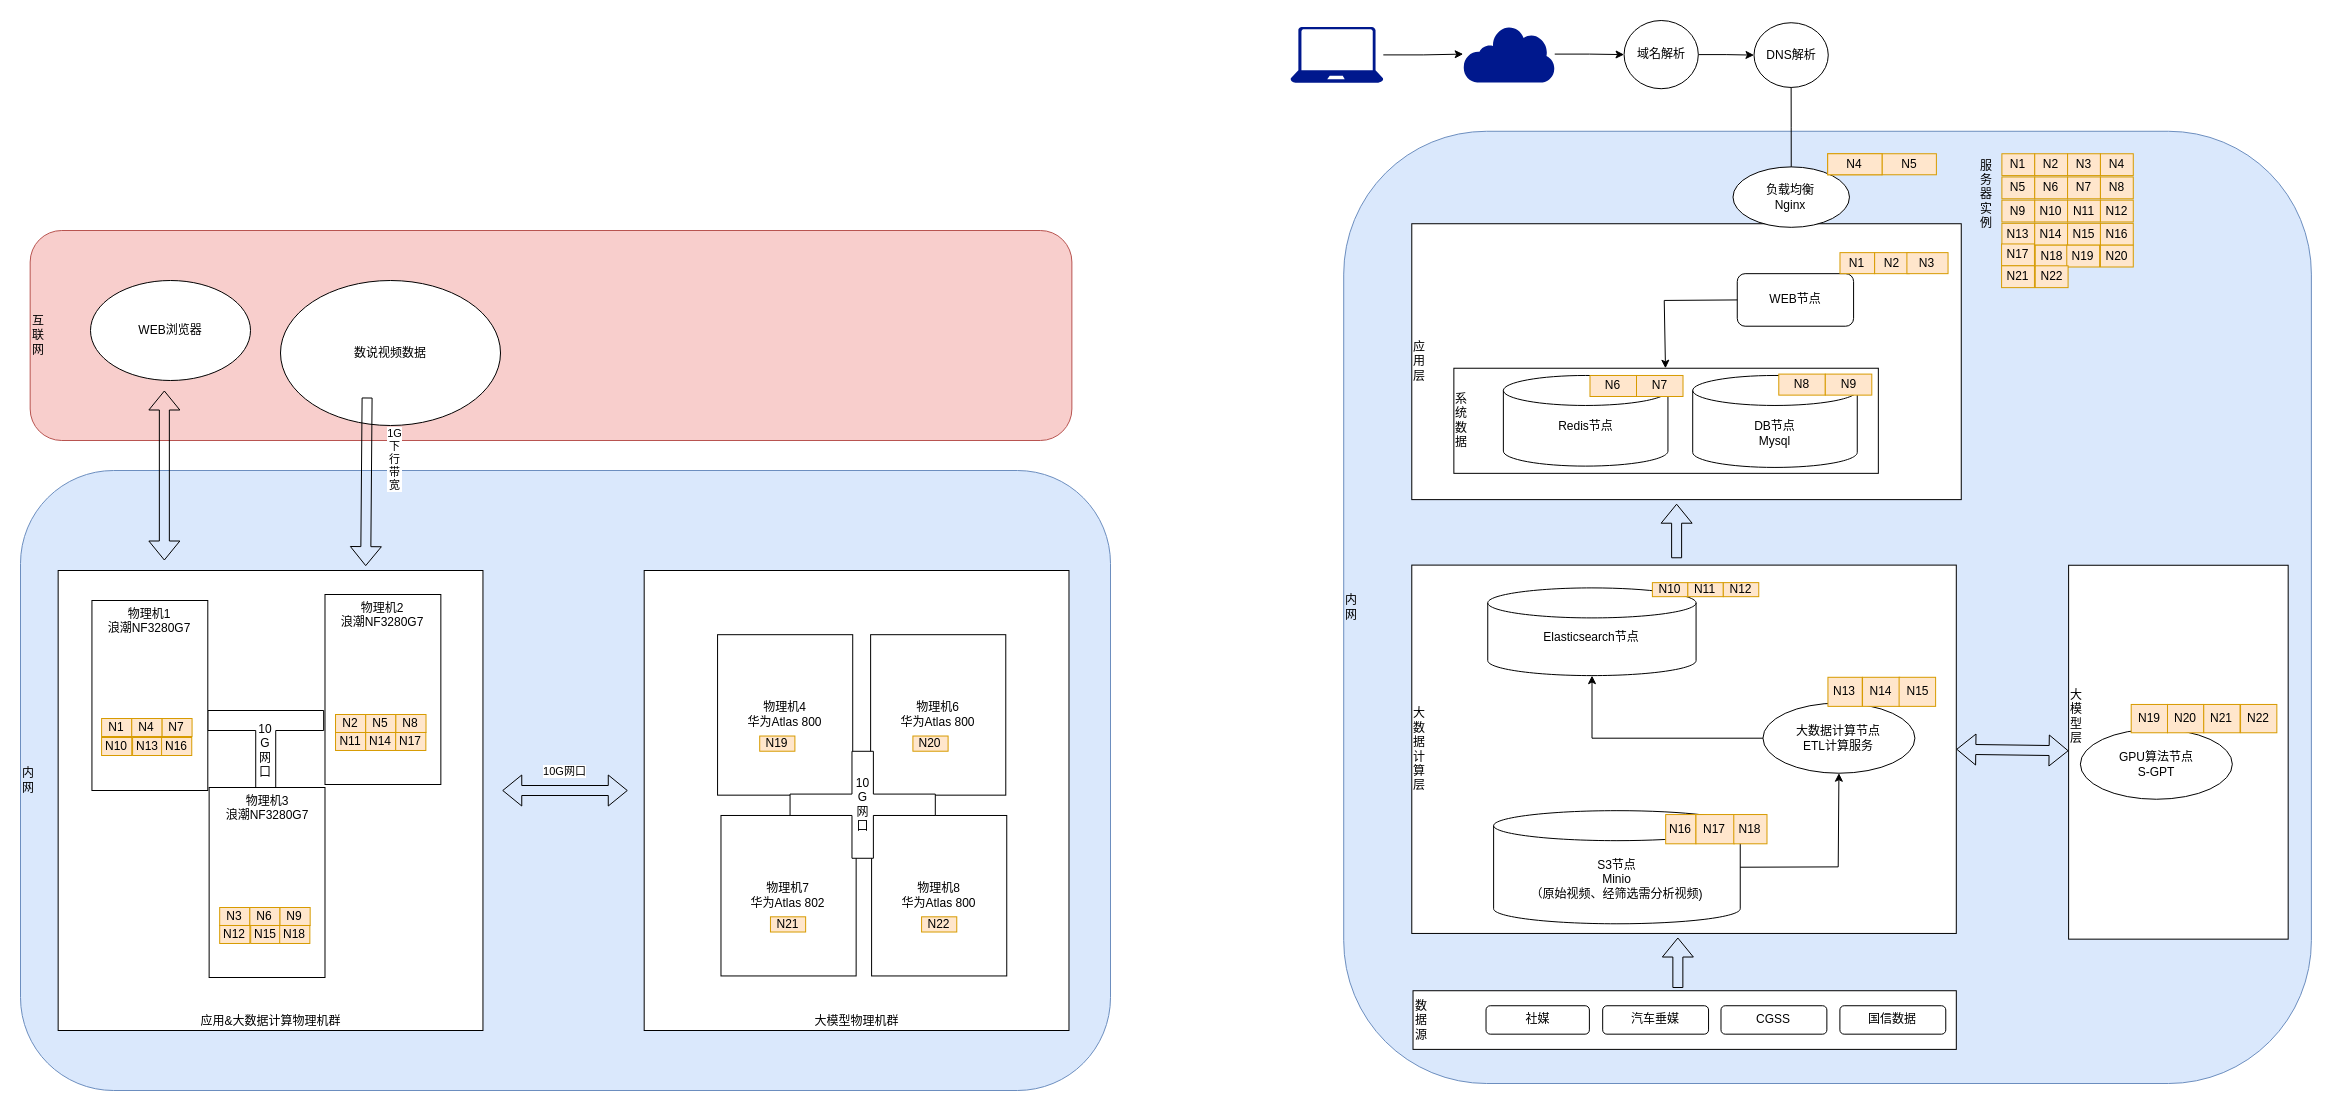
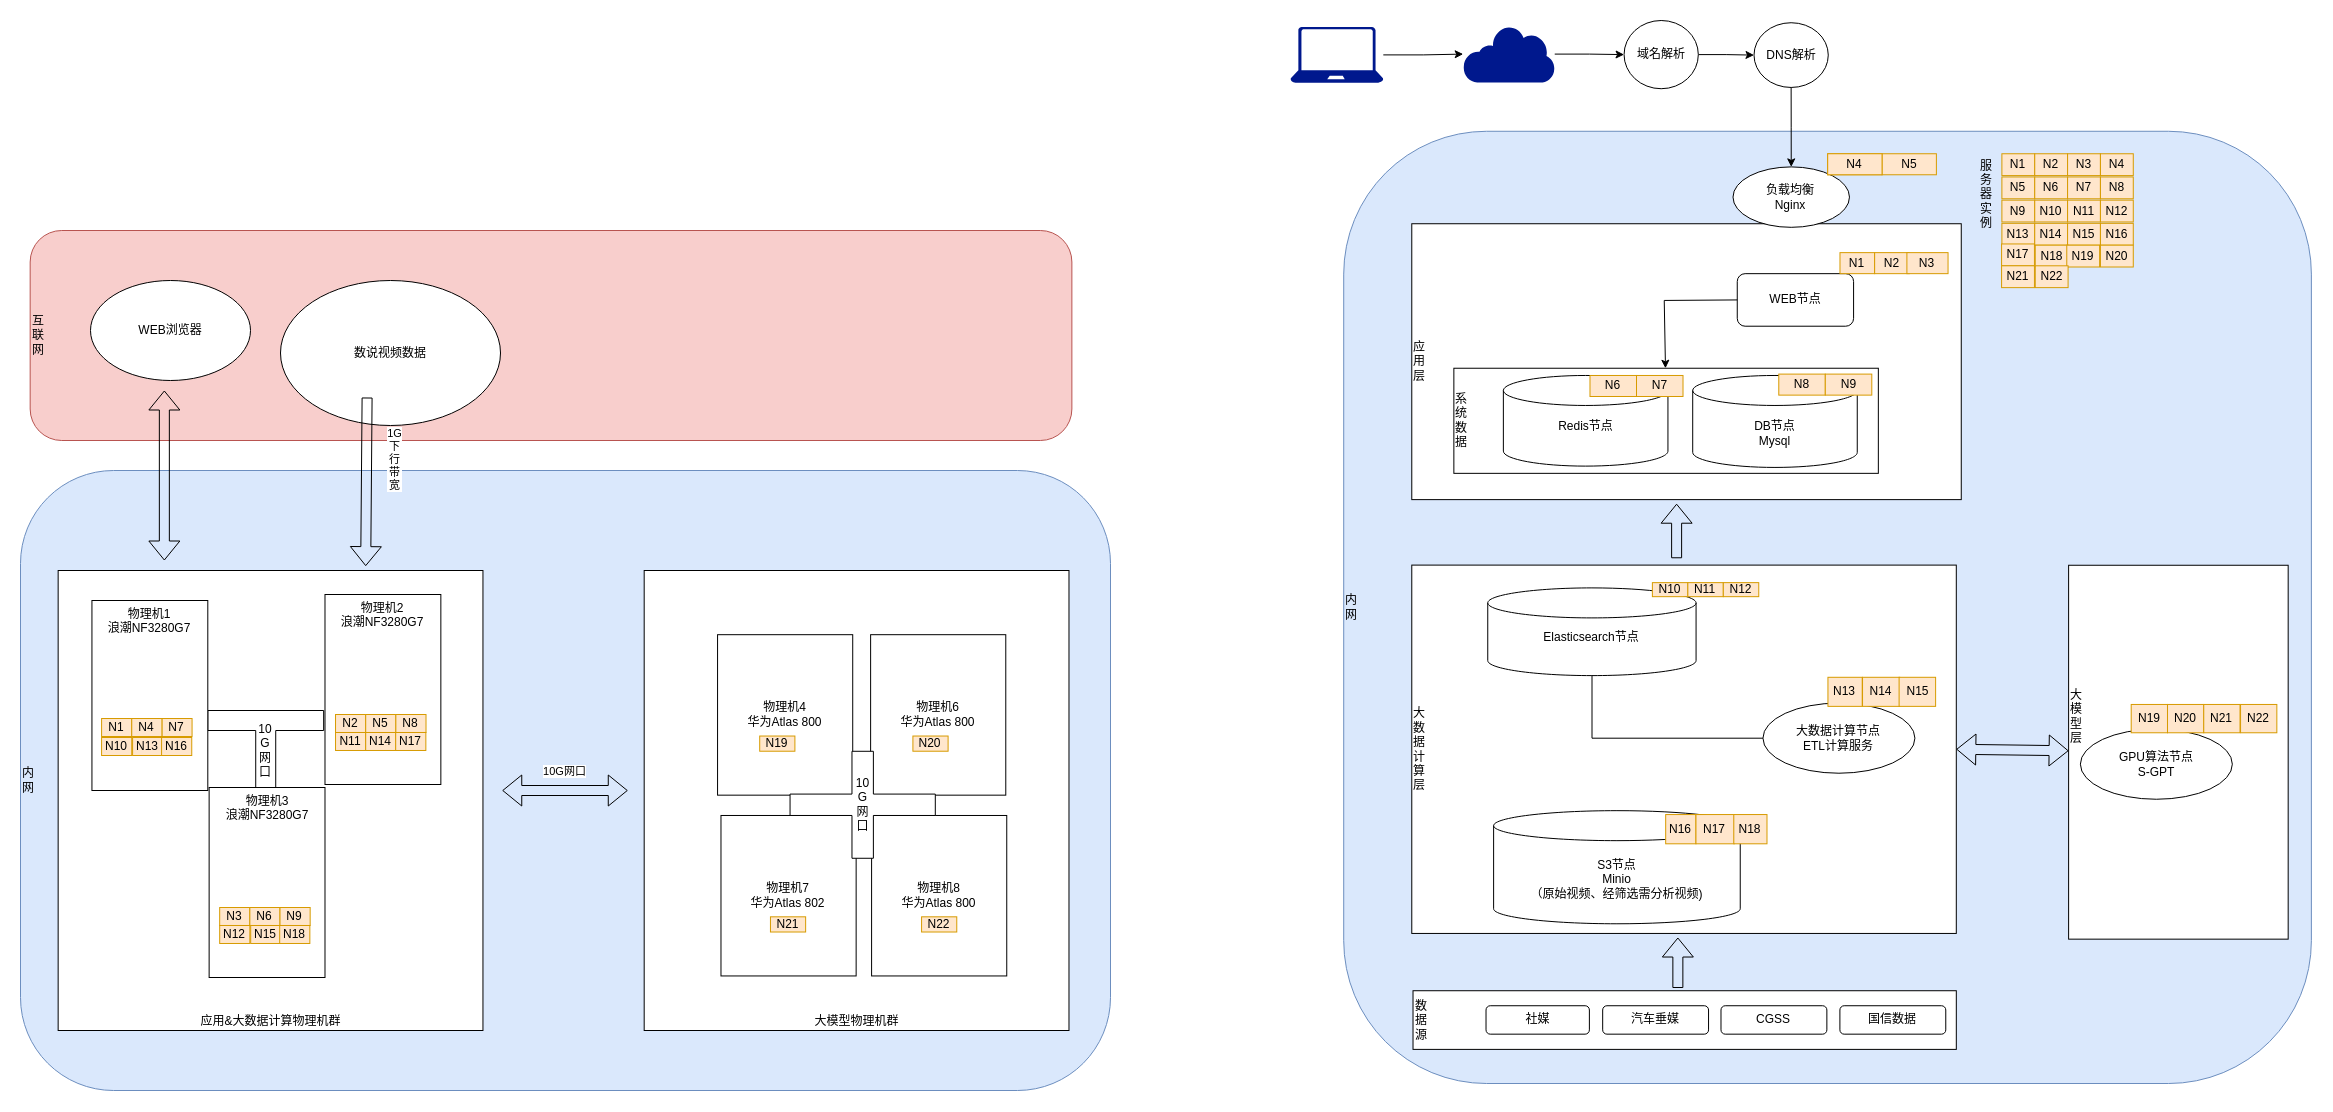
(1791, 161) -> (1791, 159)
(1592, 684) -> (1592, 681)
(1833, 867) -> none
